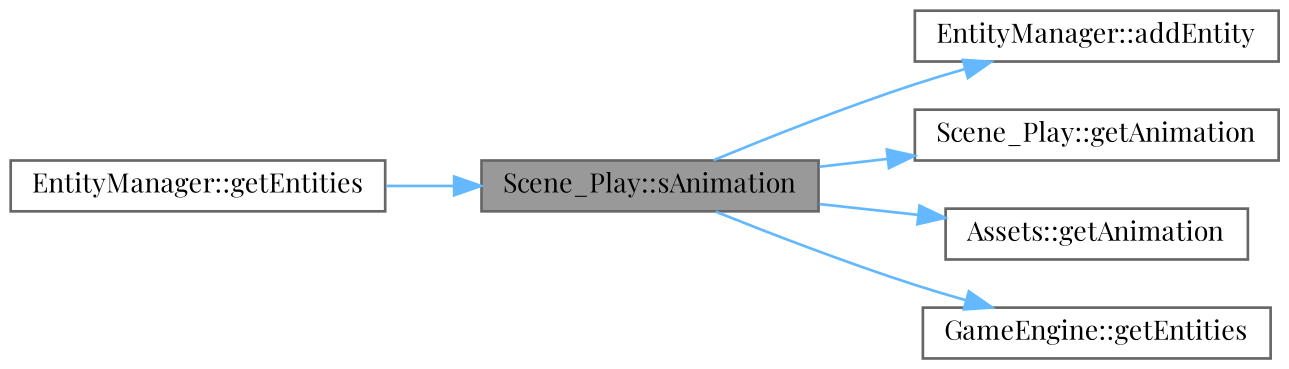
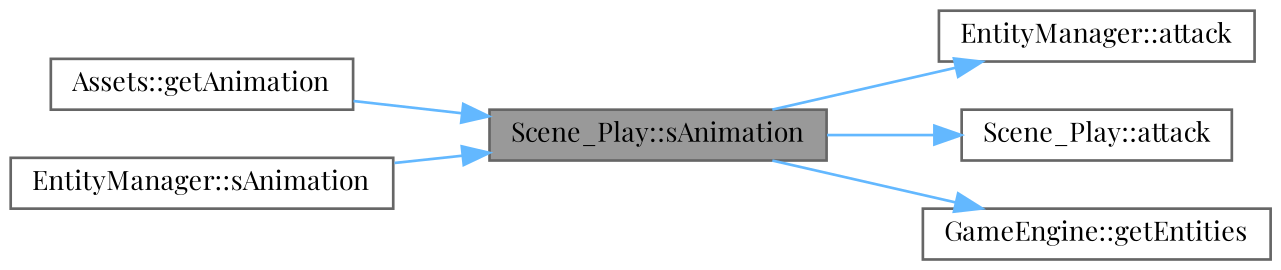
(1097, 36) -> (1097, 36)
(1097, 135) -> (1097, 135)
(198, 186) -> (202, 183)
(869, 209) -> (407, 107)
